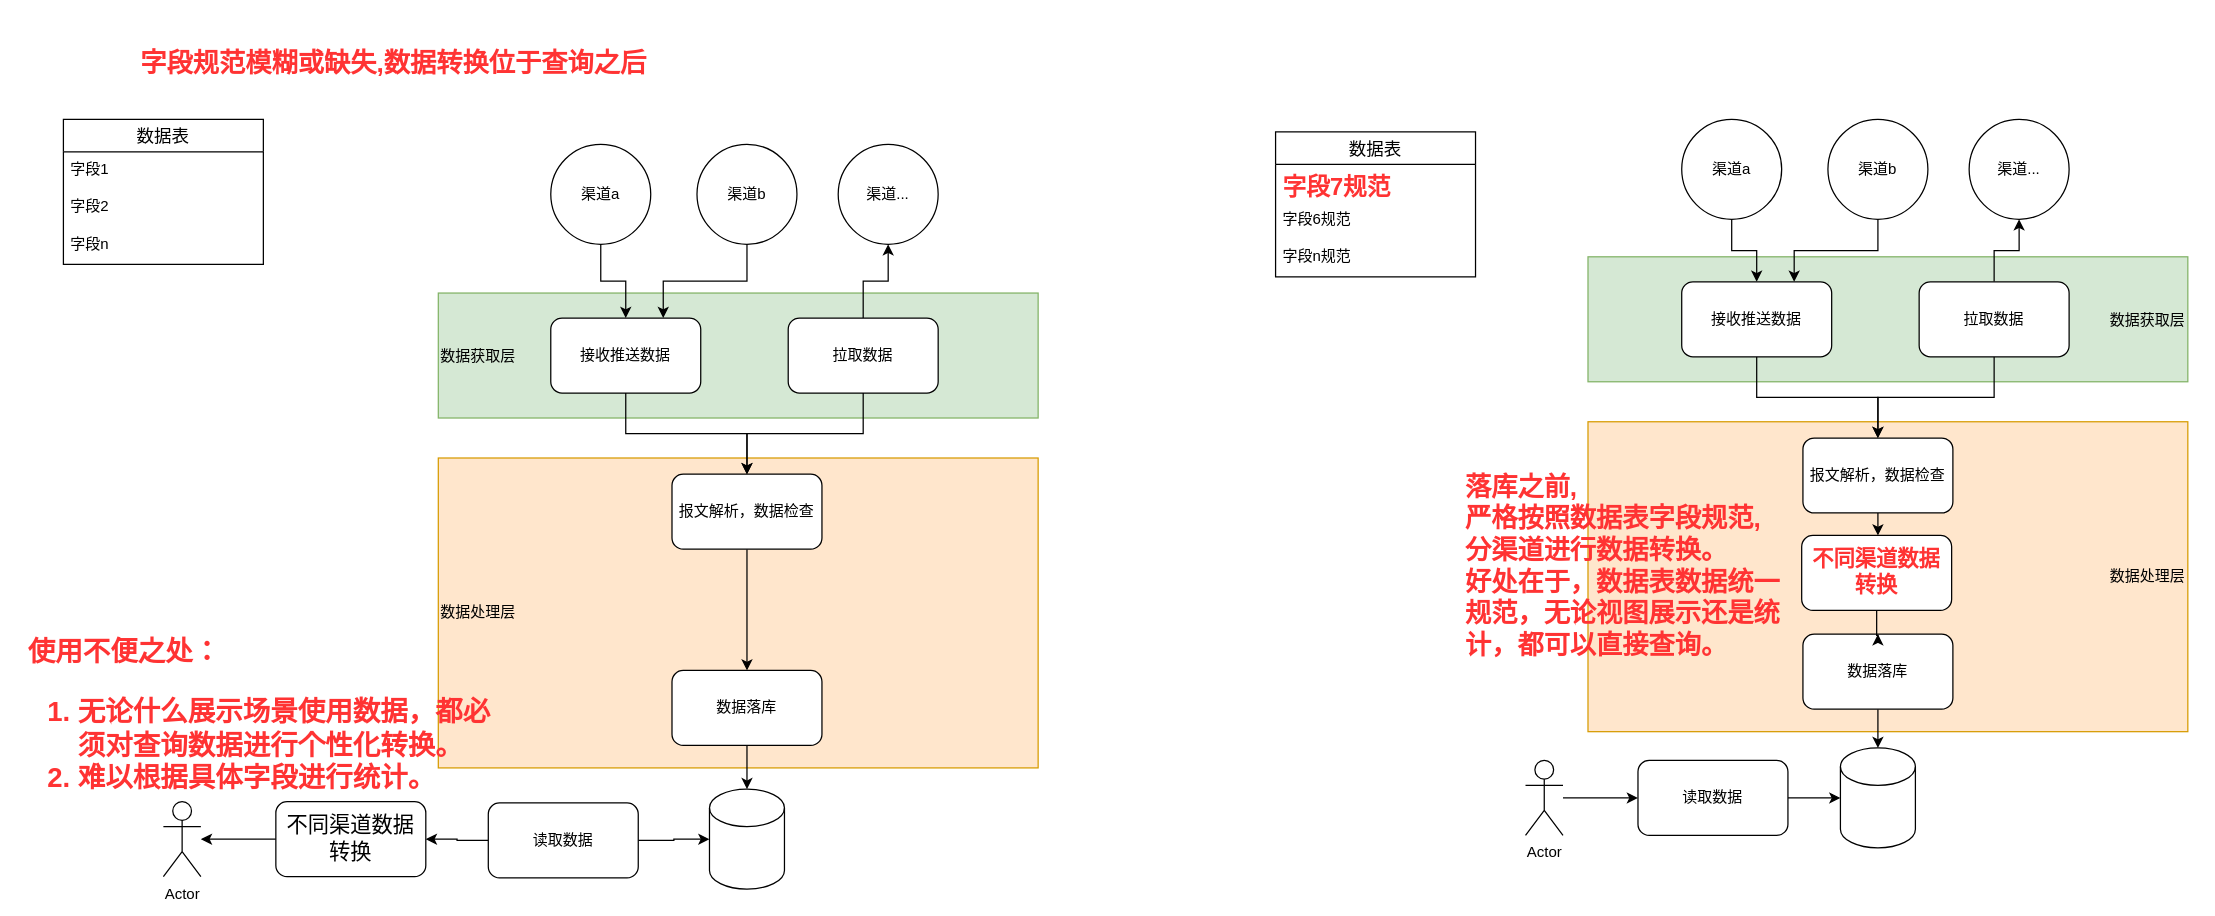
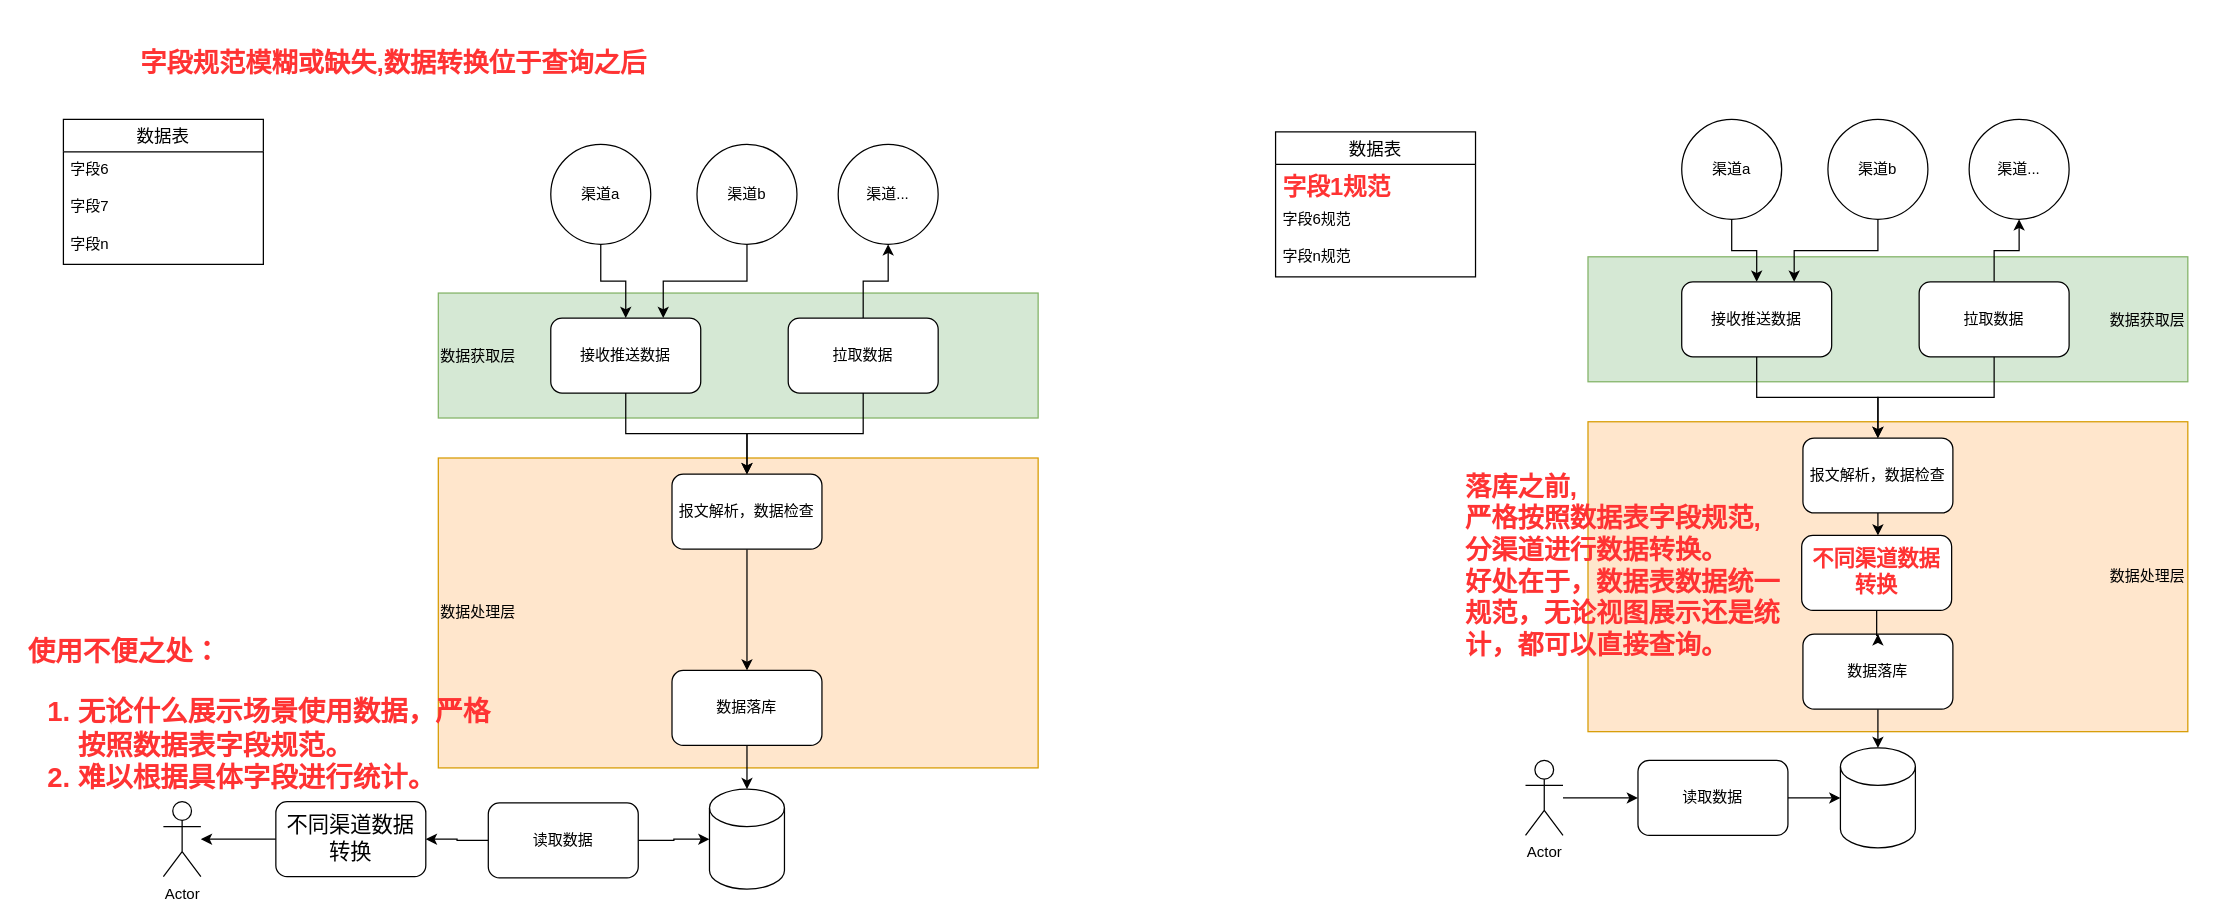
(89, 169) -> (89, 169)
(1337, 187) -> (1337, 187)
(89, 206) -> (89, 206)
(264, 729) -> (264, 729)
